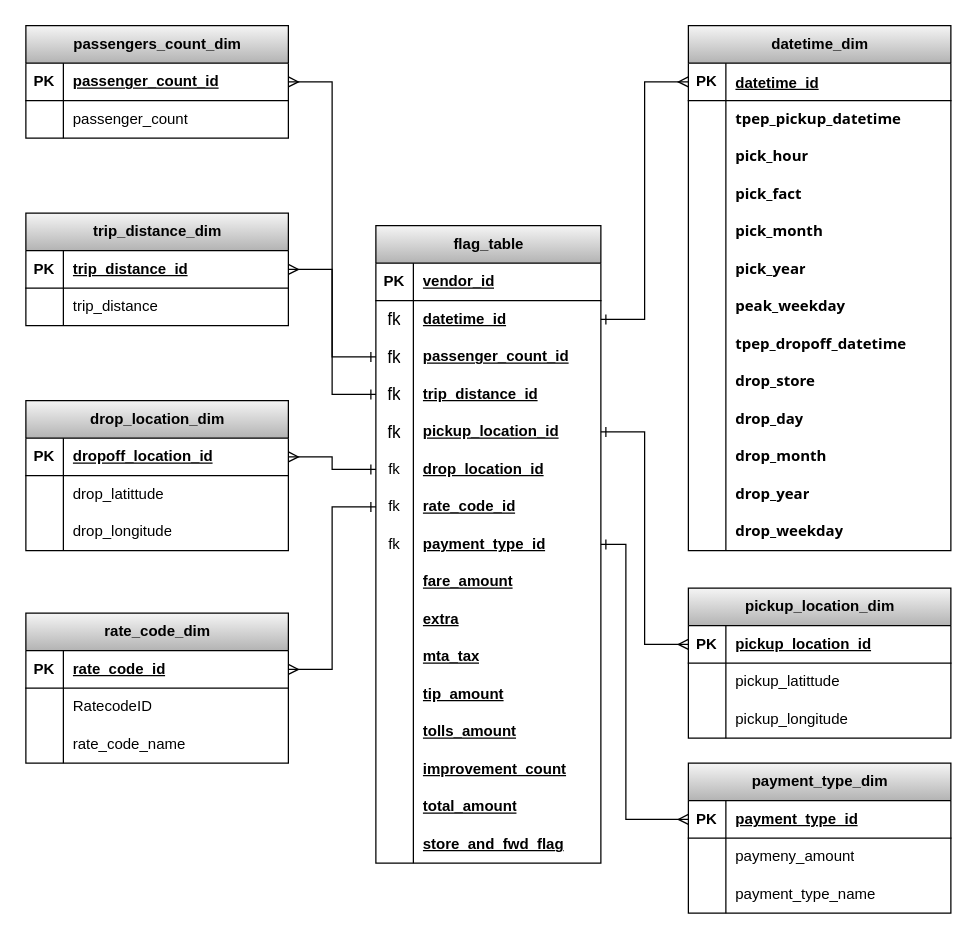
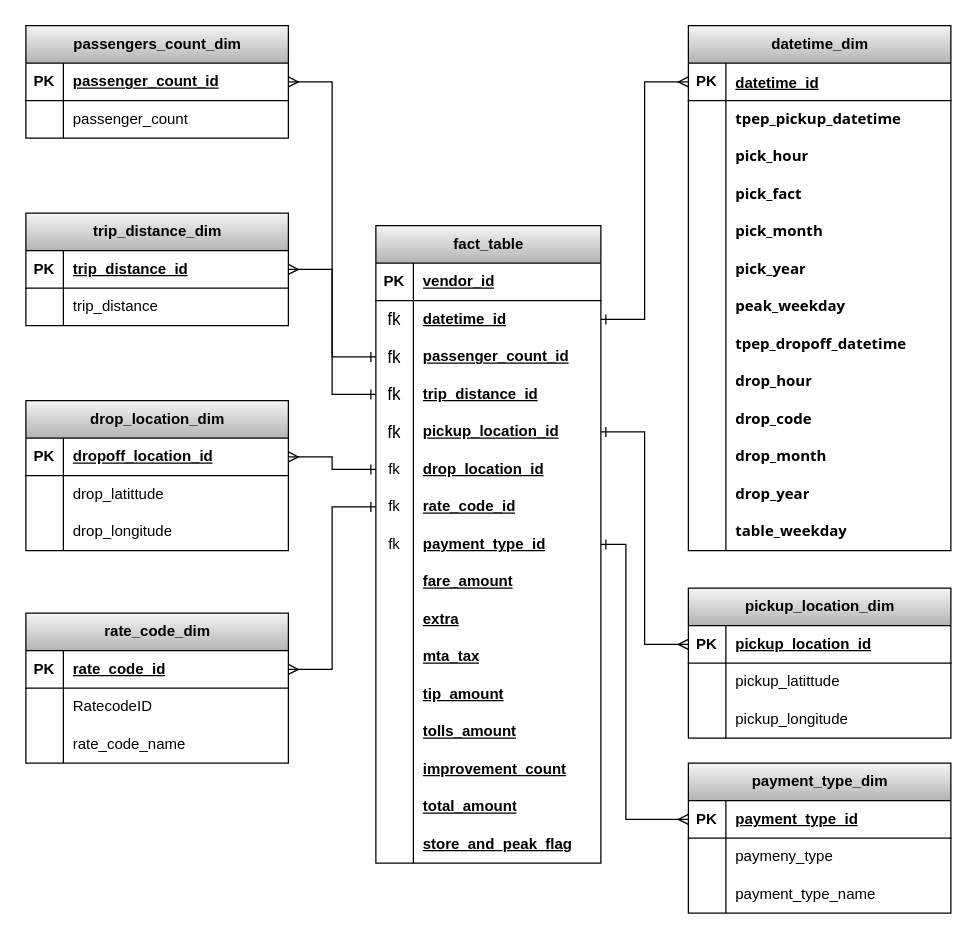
(489, 244) -> (489, 244)
(778, 382) -> (773, 382)
(769, 419) -> (773, 419)
(786, 532) -> (788, 532)
(497, 844) -> (501, 844)
(794, 857) -> (786, 857)
